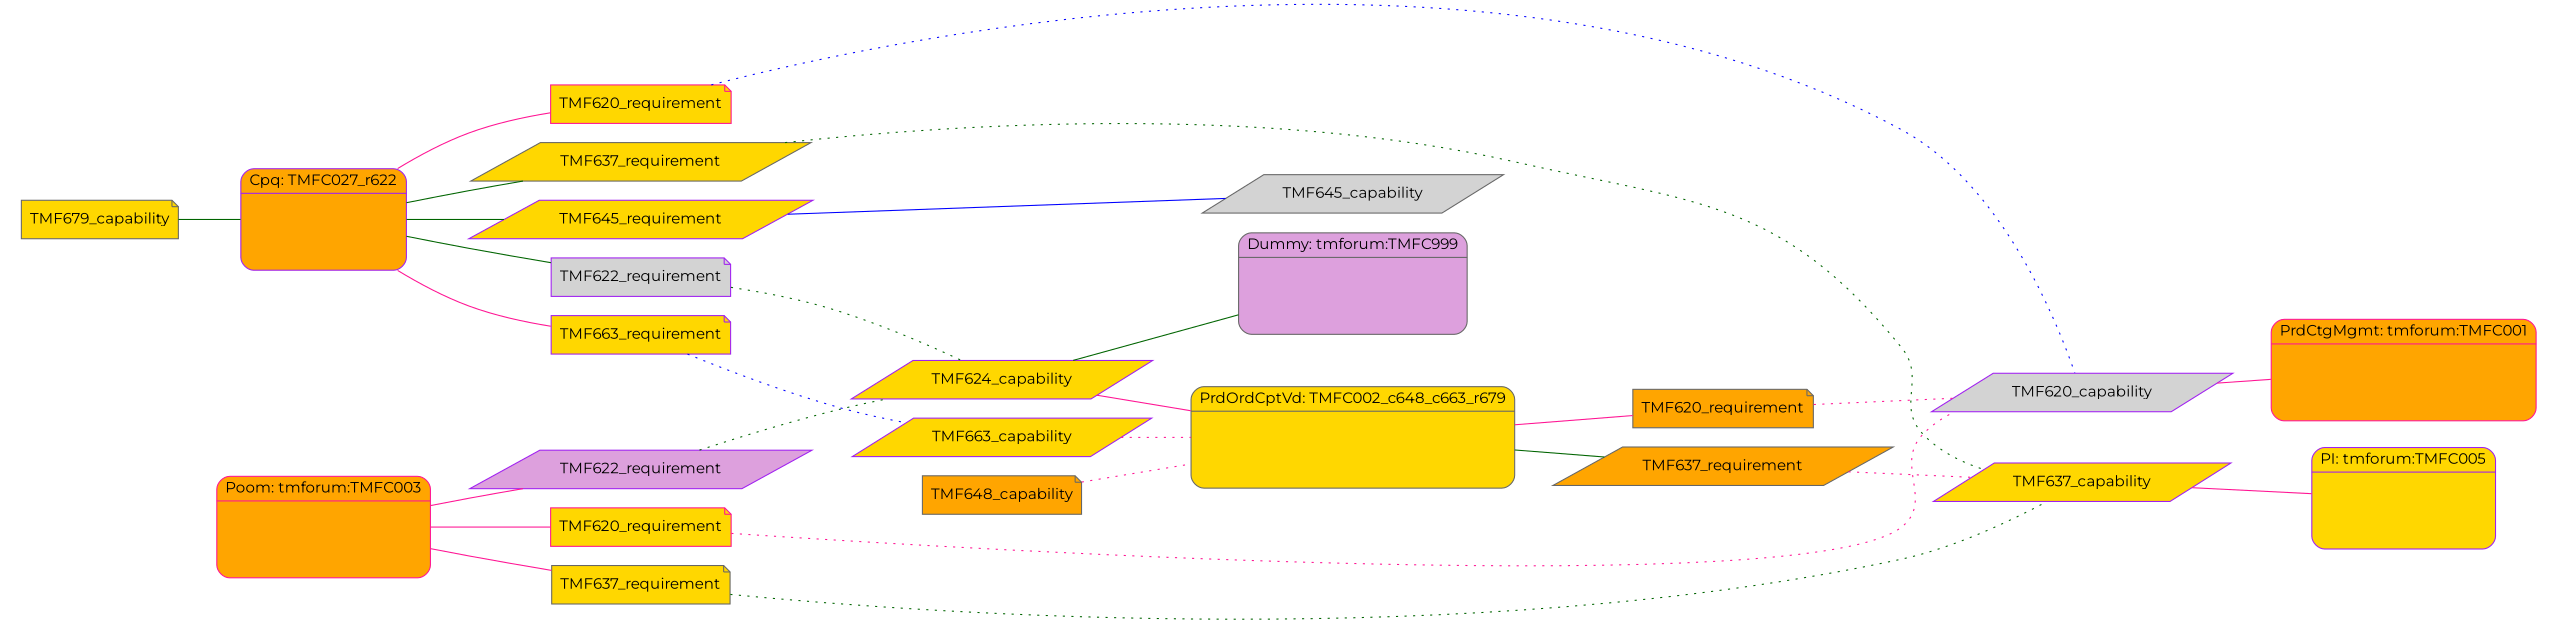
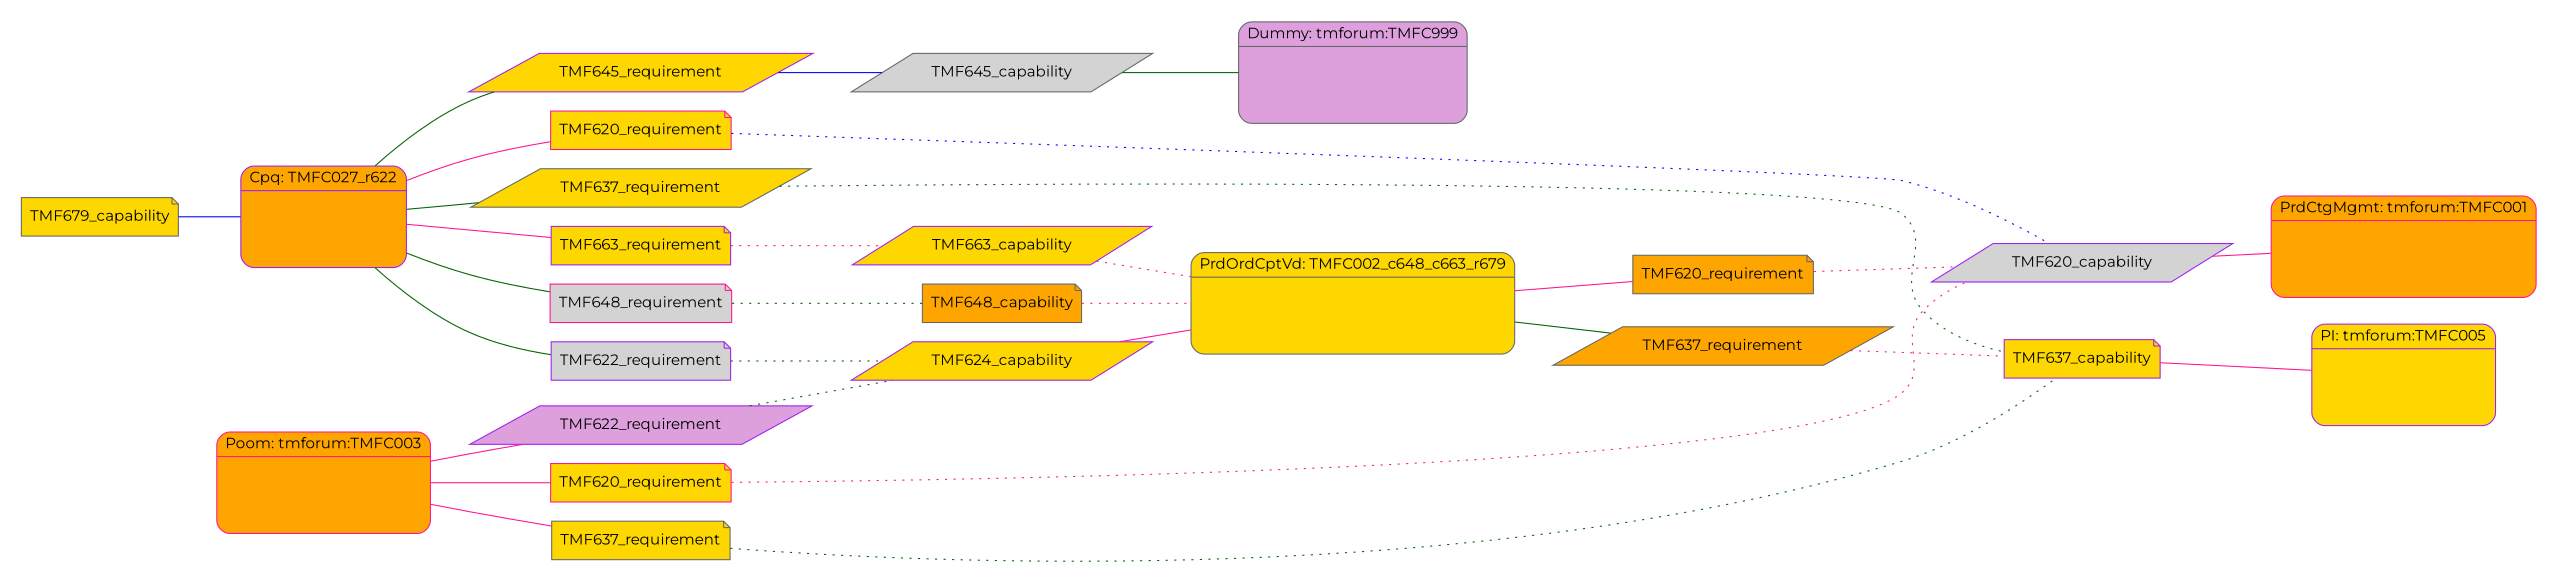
(210, 219) -> (210, 217)
none -> (641, 303)
(1156, 338) -> (1180, 73)
(795, 394) -> (807, 246)
(2082, 482) -> (2082, 359)
